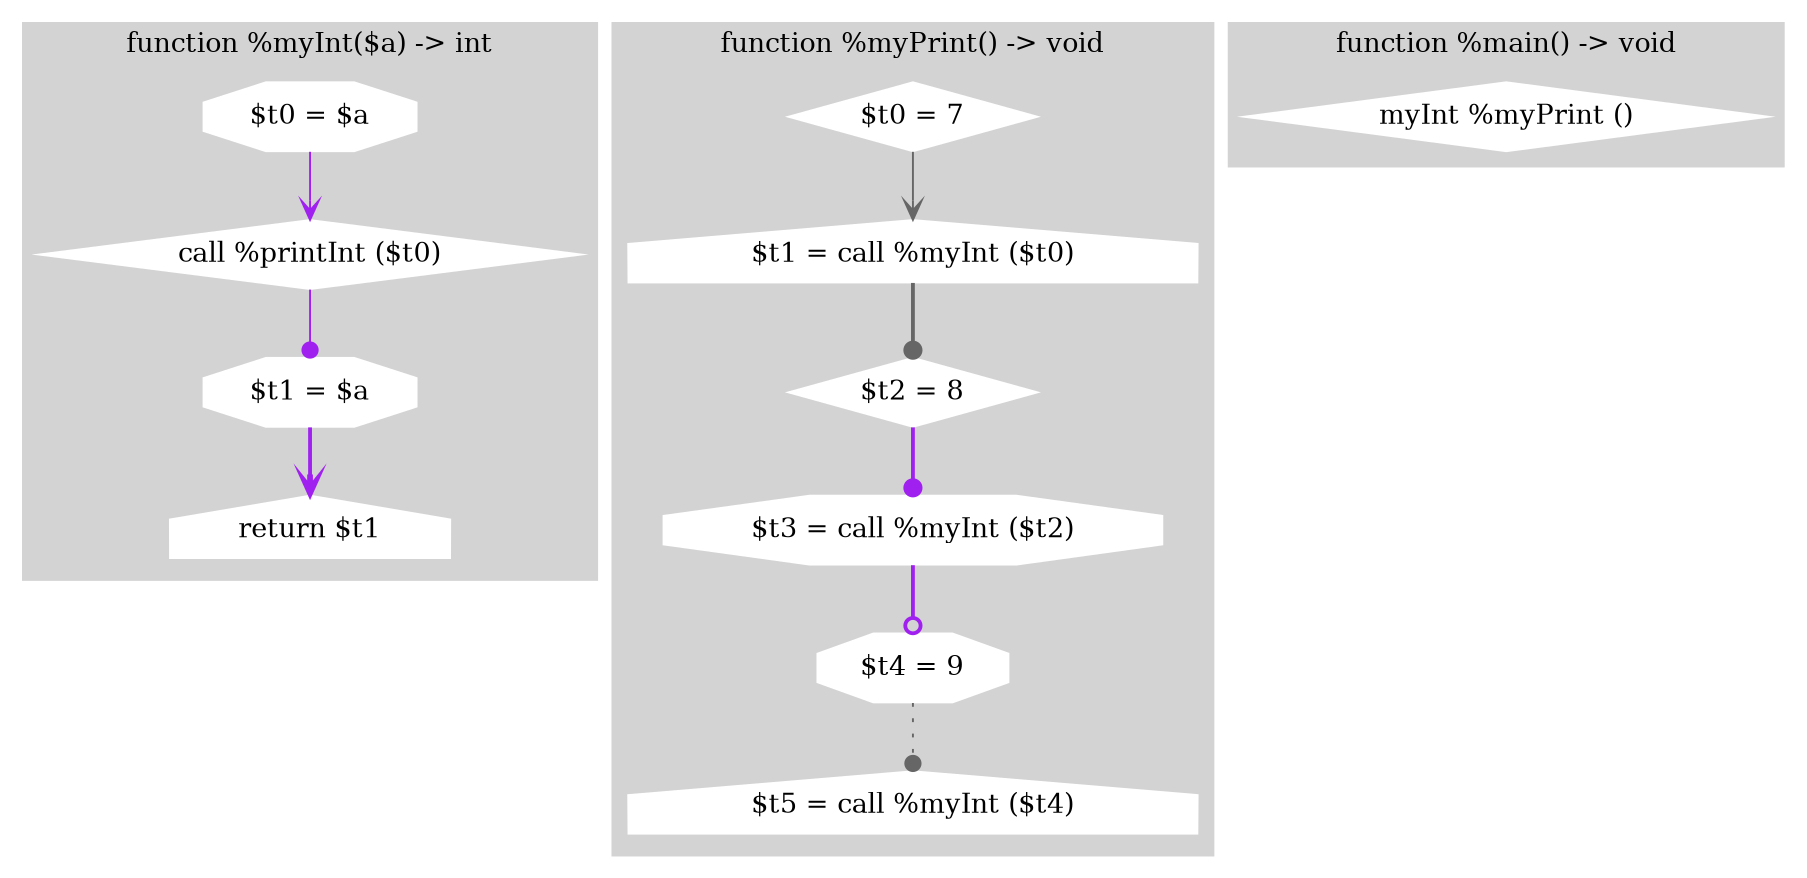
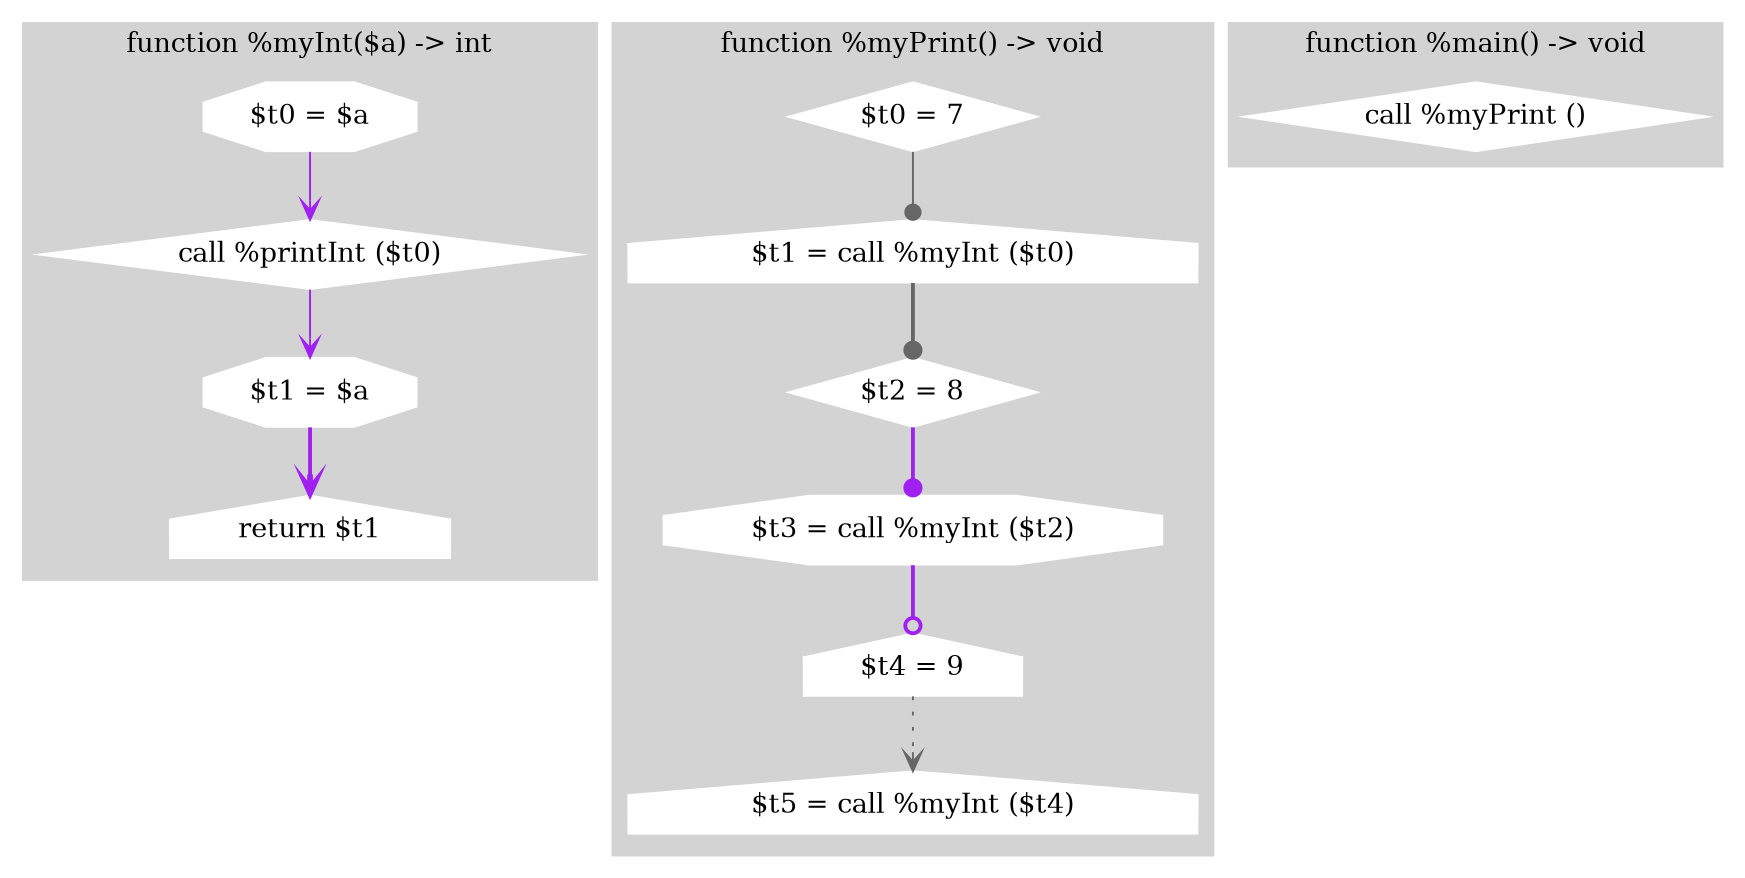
(1506, 117) -> (1476, 117)
(913, 176) -> (913, 178)
(310, 316) -> (310, 314)
(913, 668) -> (913, 668)
(913, 729) -> (913, 724)
